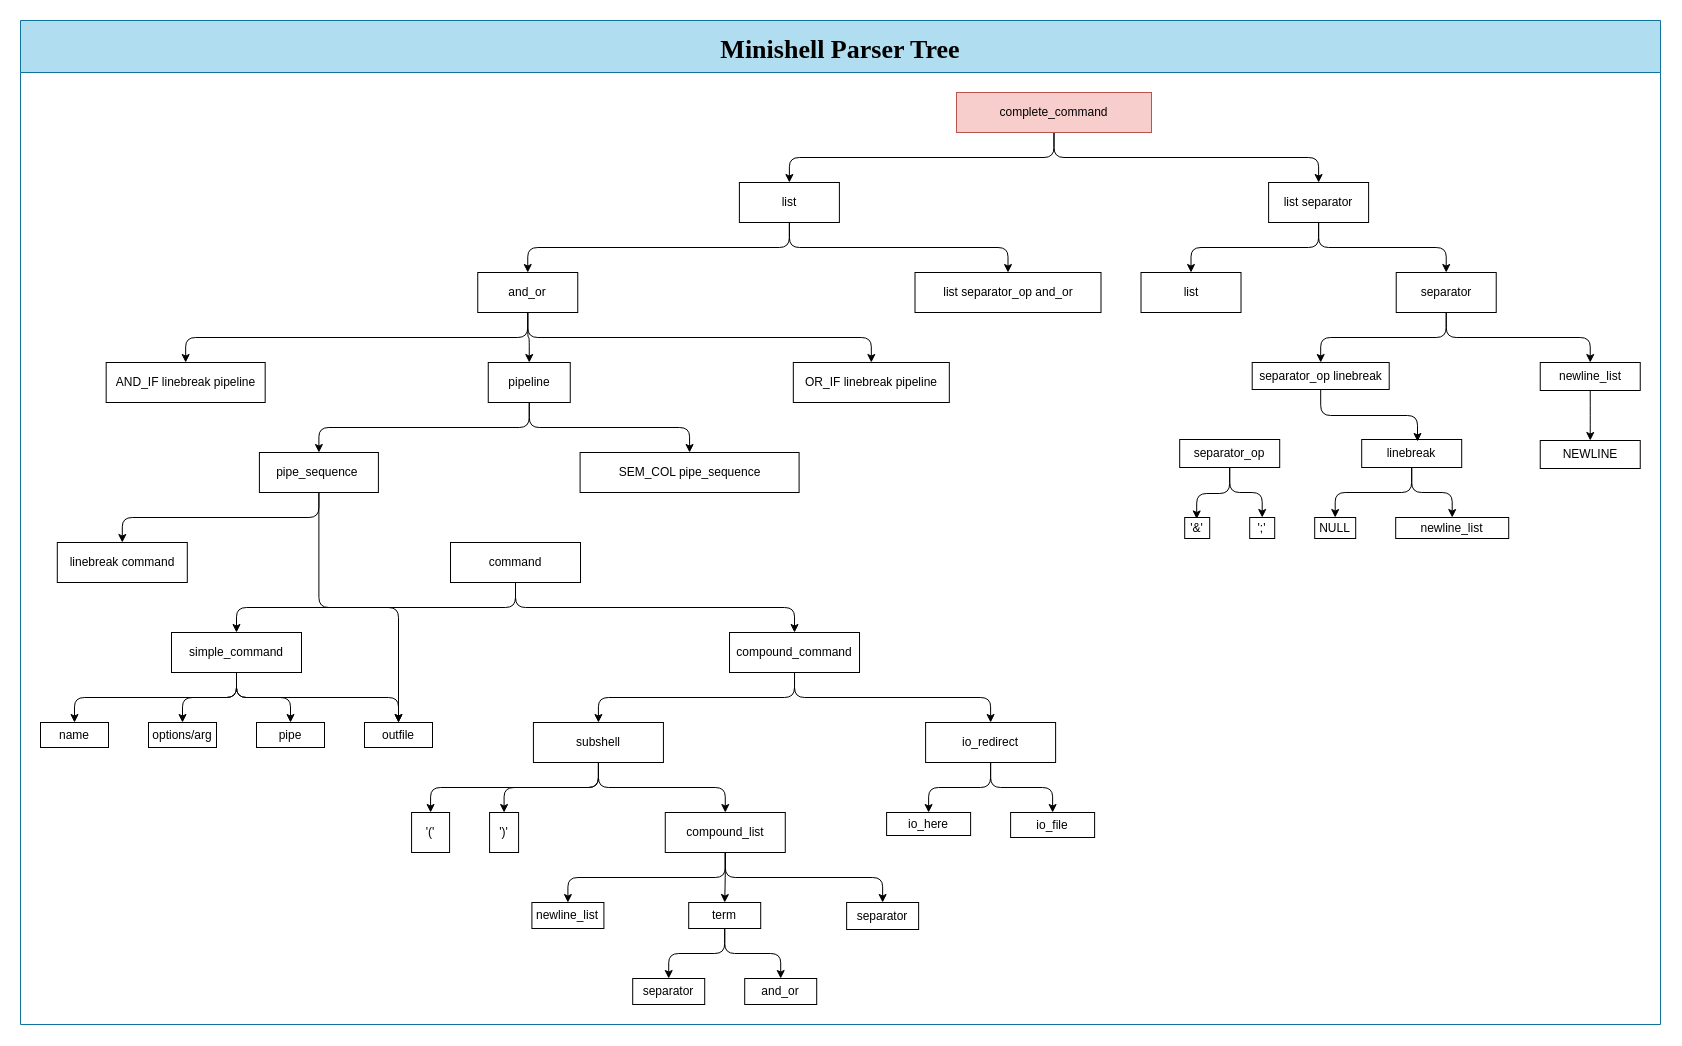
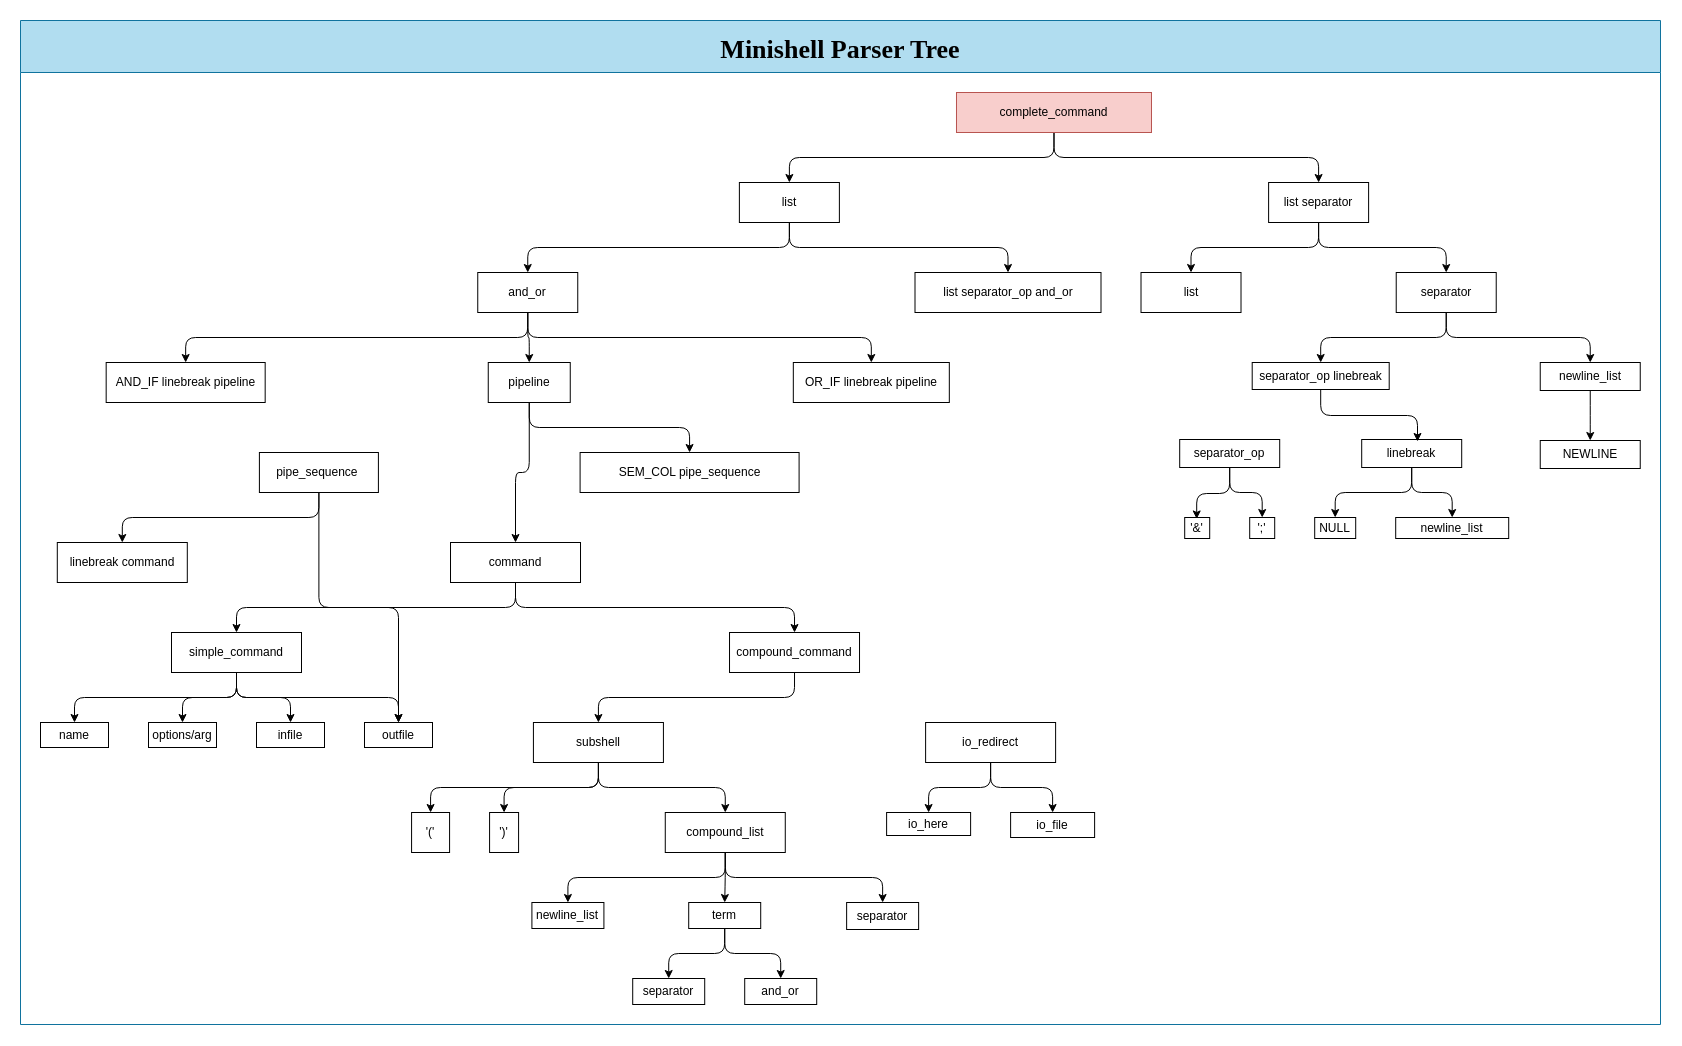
(418, 428) -> (516, 475)
(899, 698) -> none
(291, 736) -> (291, 736)
